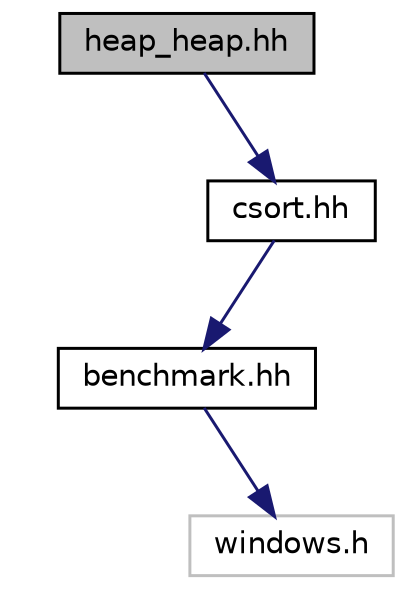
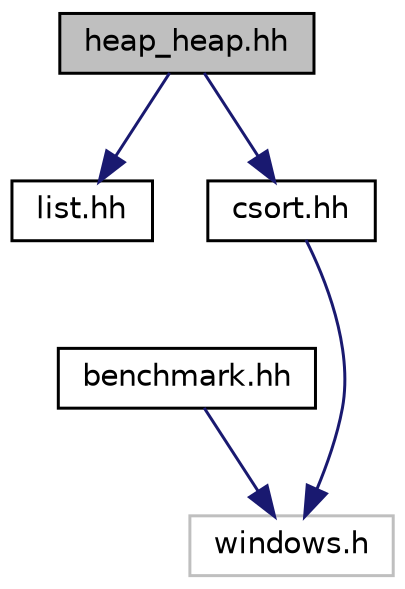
none -> (82, 211)
(247, 282) -> (344, 363)
